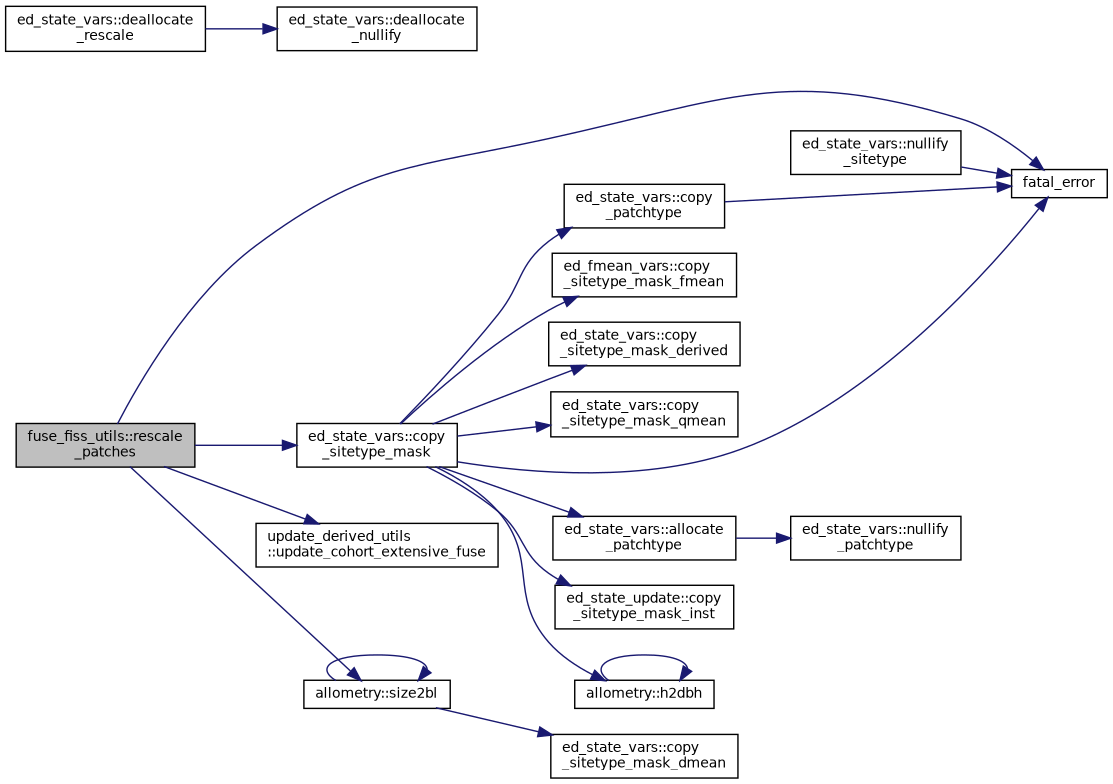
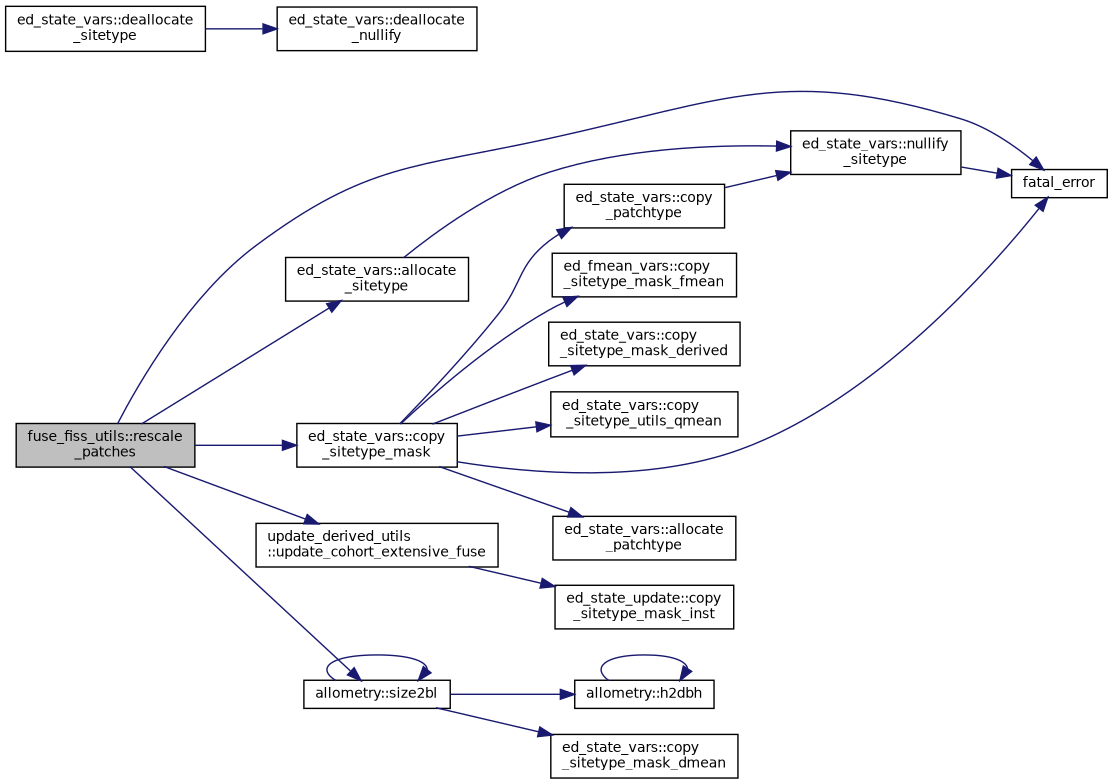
(106, 29) -> (106, 29)
(861, 194) -> (751, 182)
none -> (377, 279)
(644, 414) -> (644, 414)
(501, 514) -> (505, 575)
(876, 538) -> none
(522, 565) -> (506, 694)
